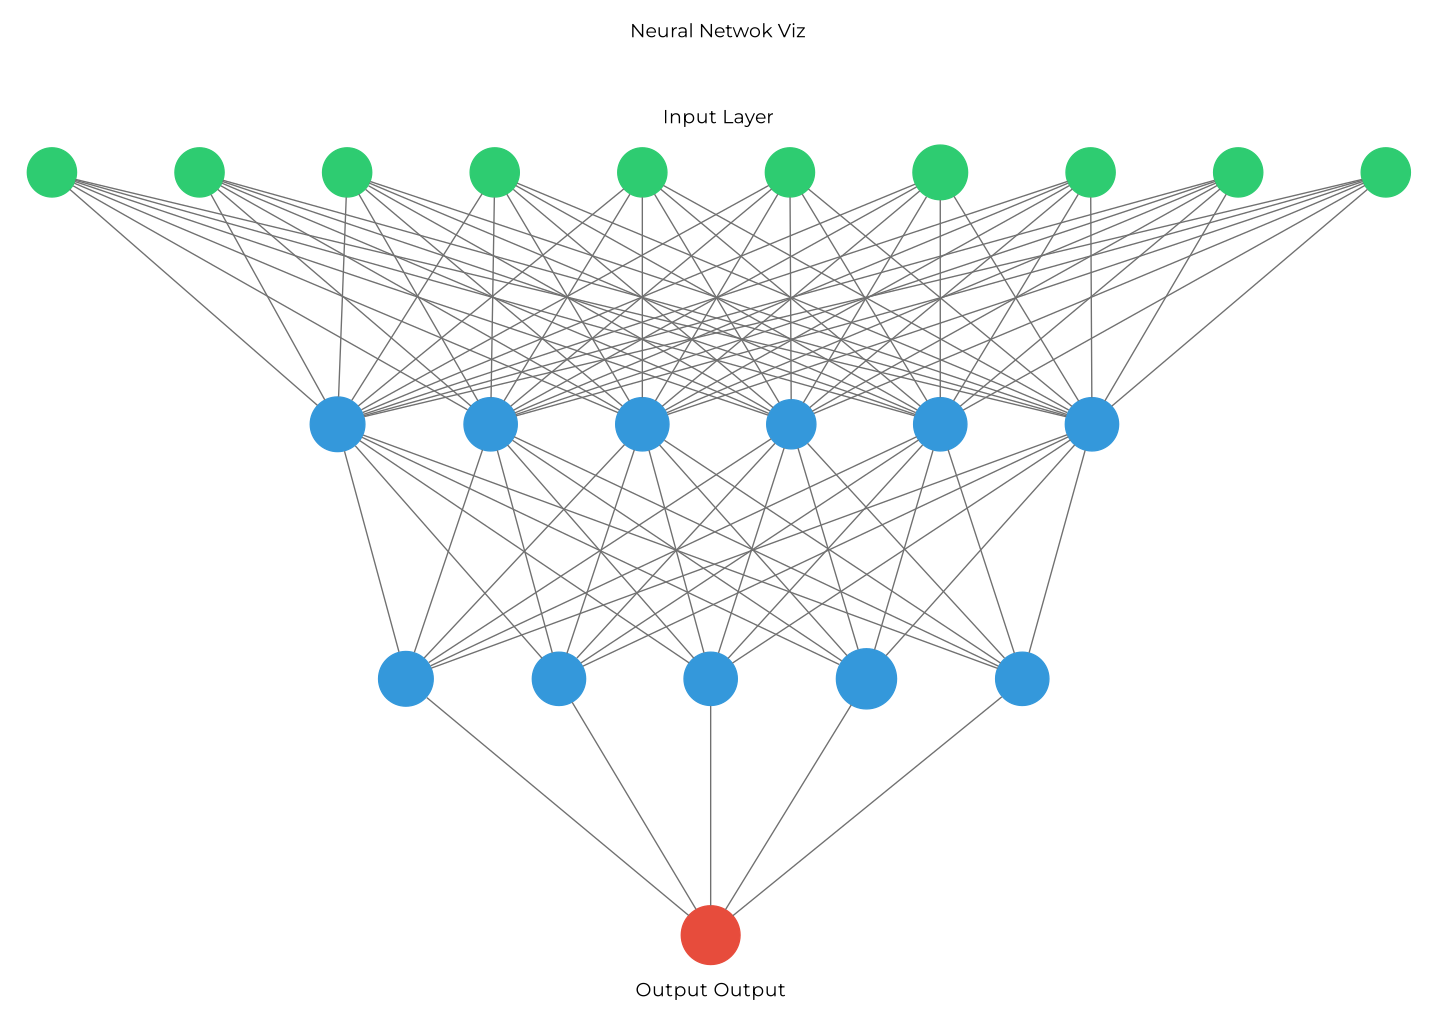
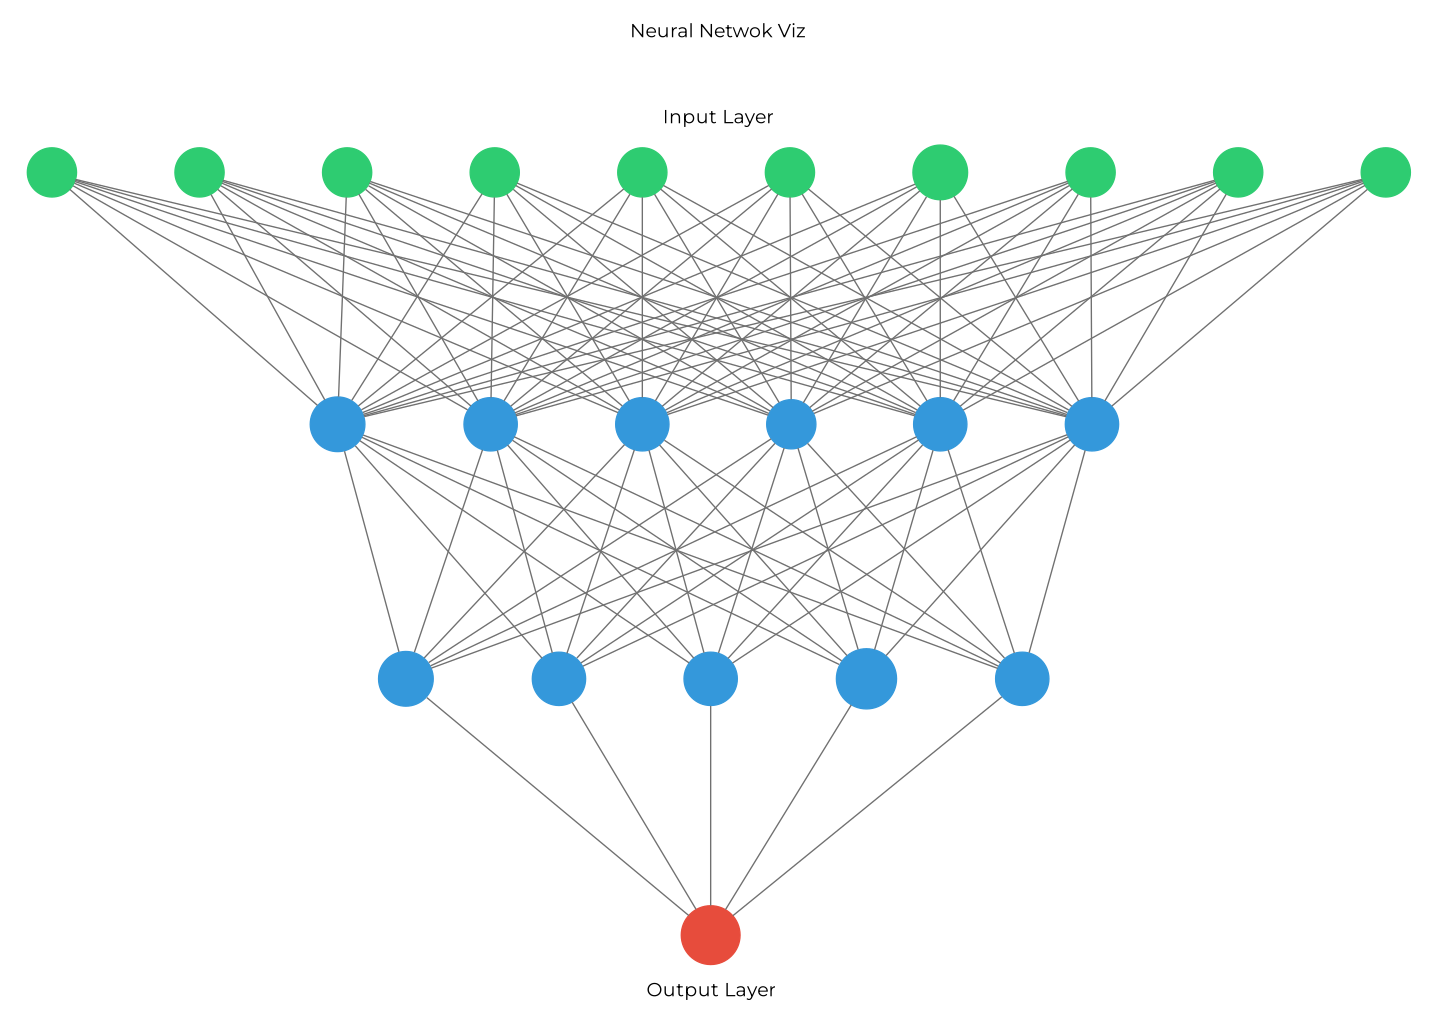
(711, 991) -> (711, 991)
